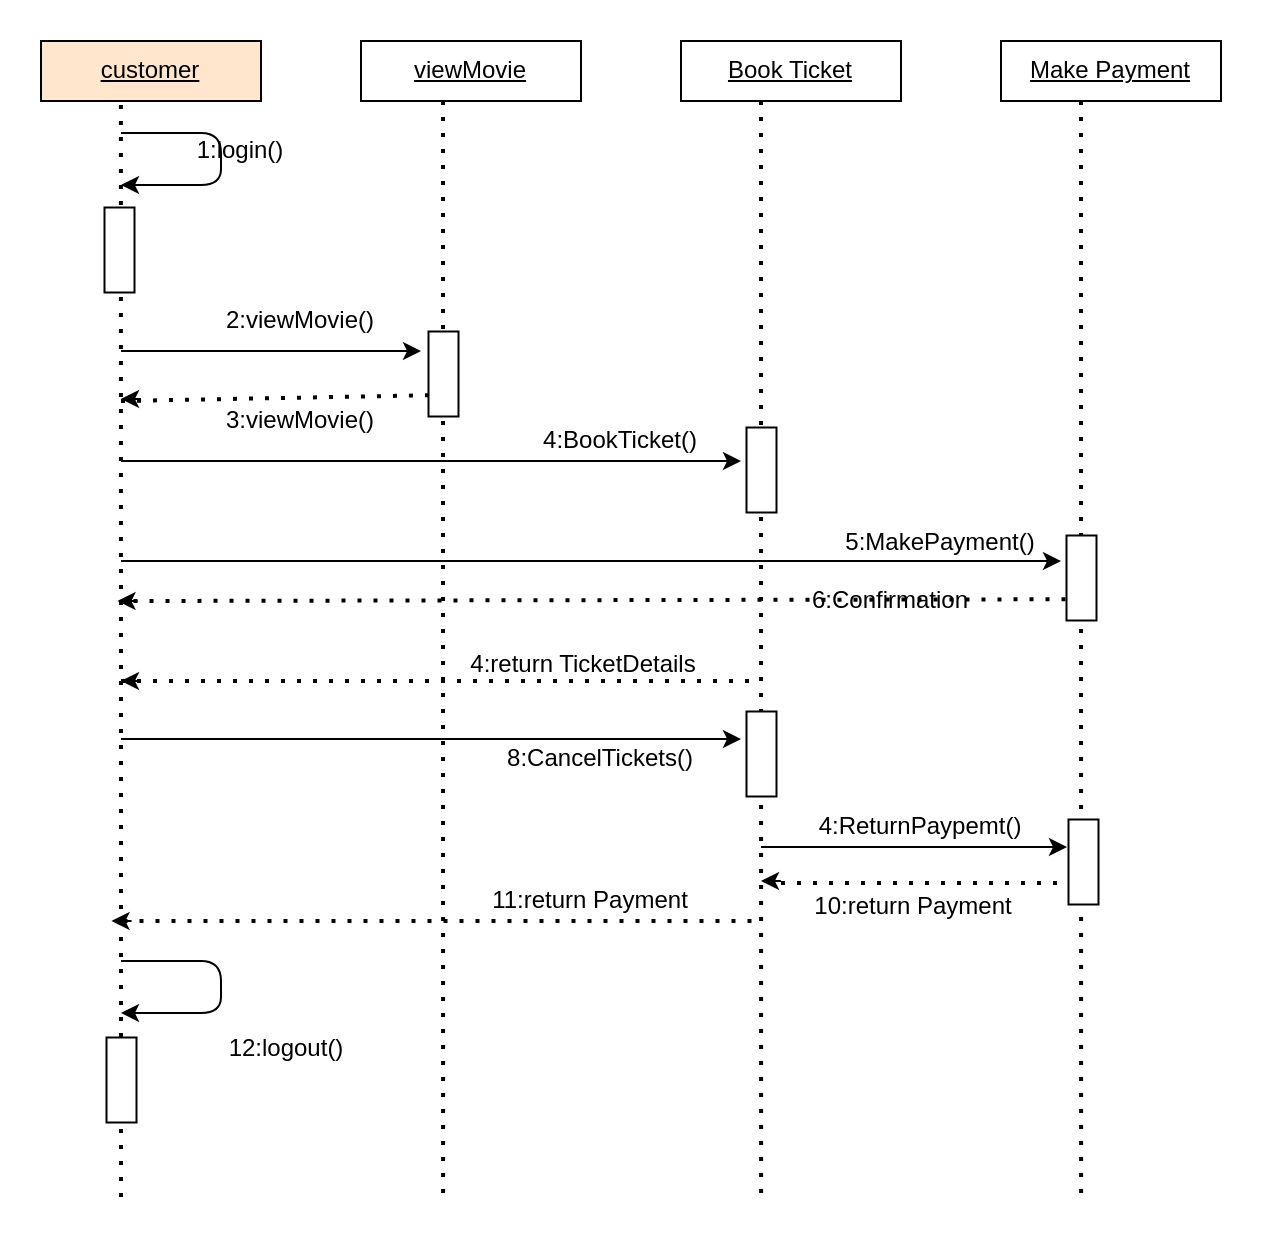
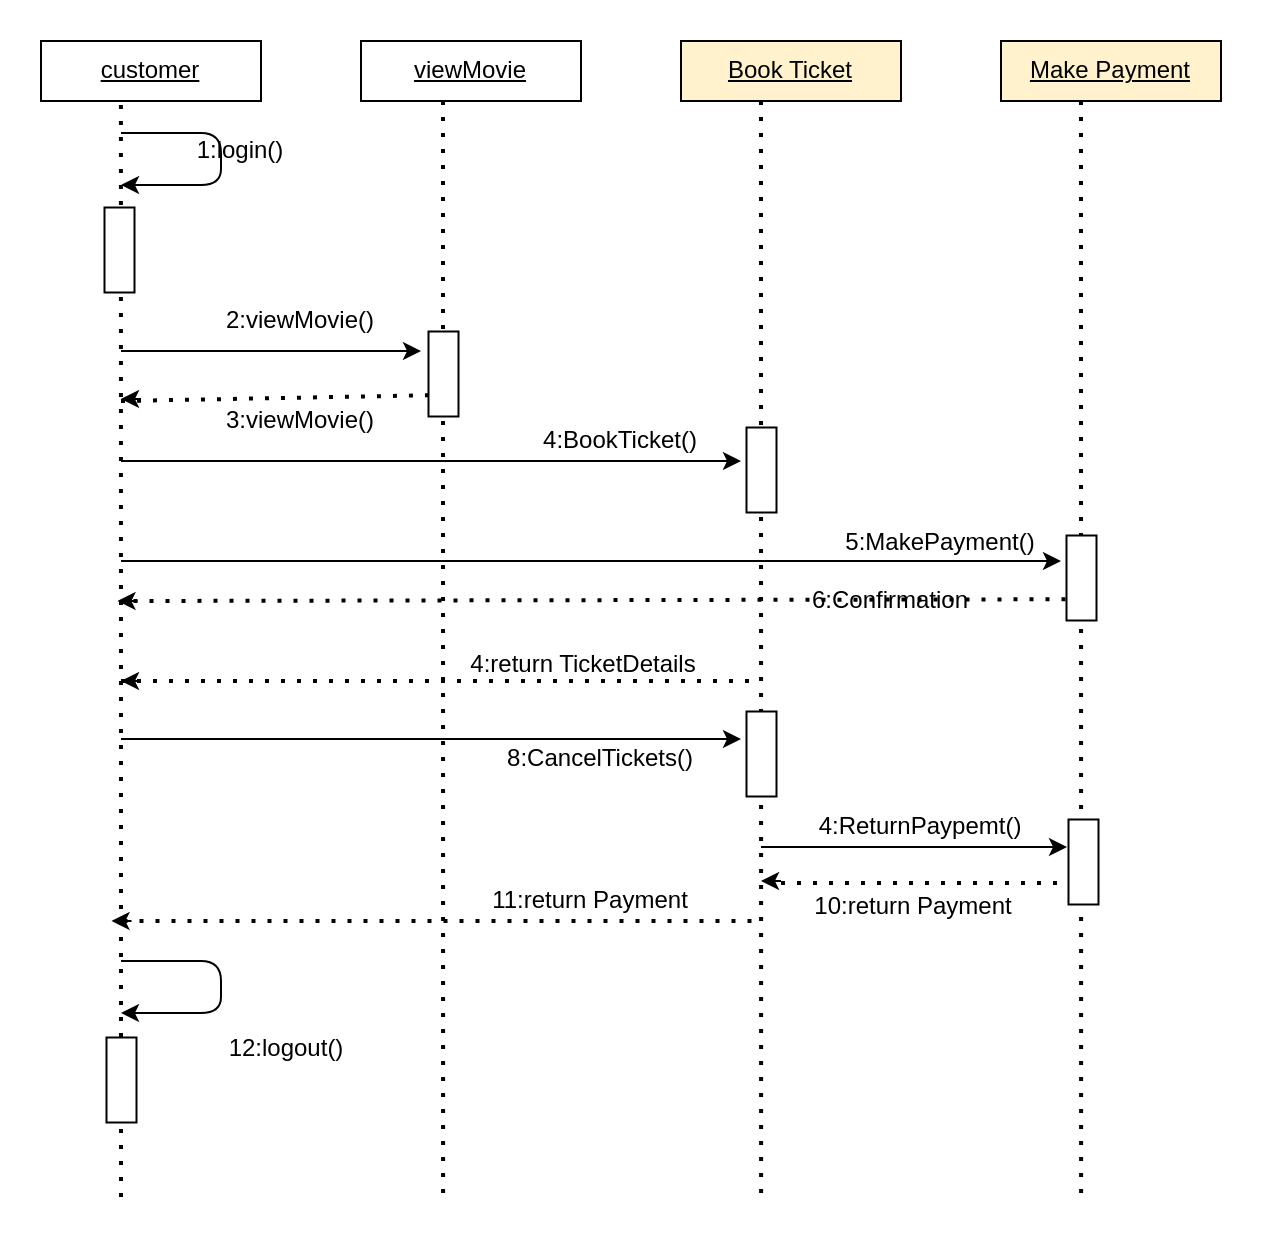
(151, 71) -> (151, 71)
(791, 71) -> (791, 71)
(1111, 71) -> (1111, 71)
